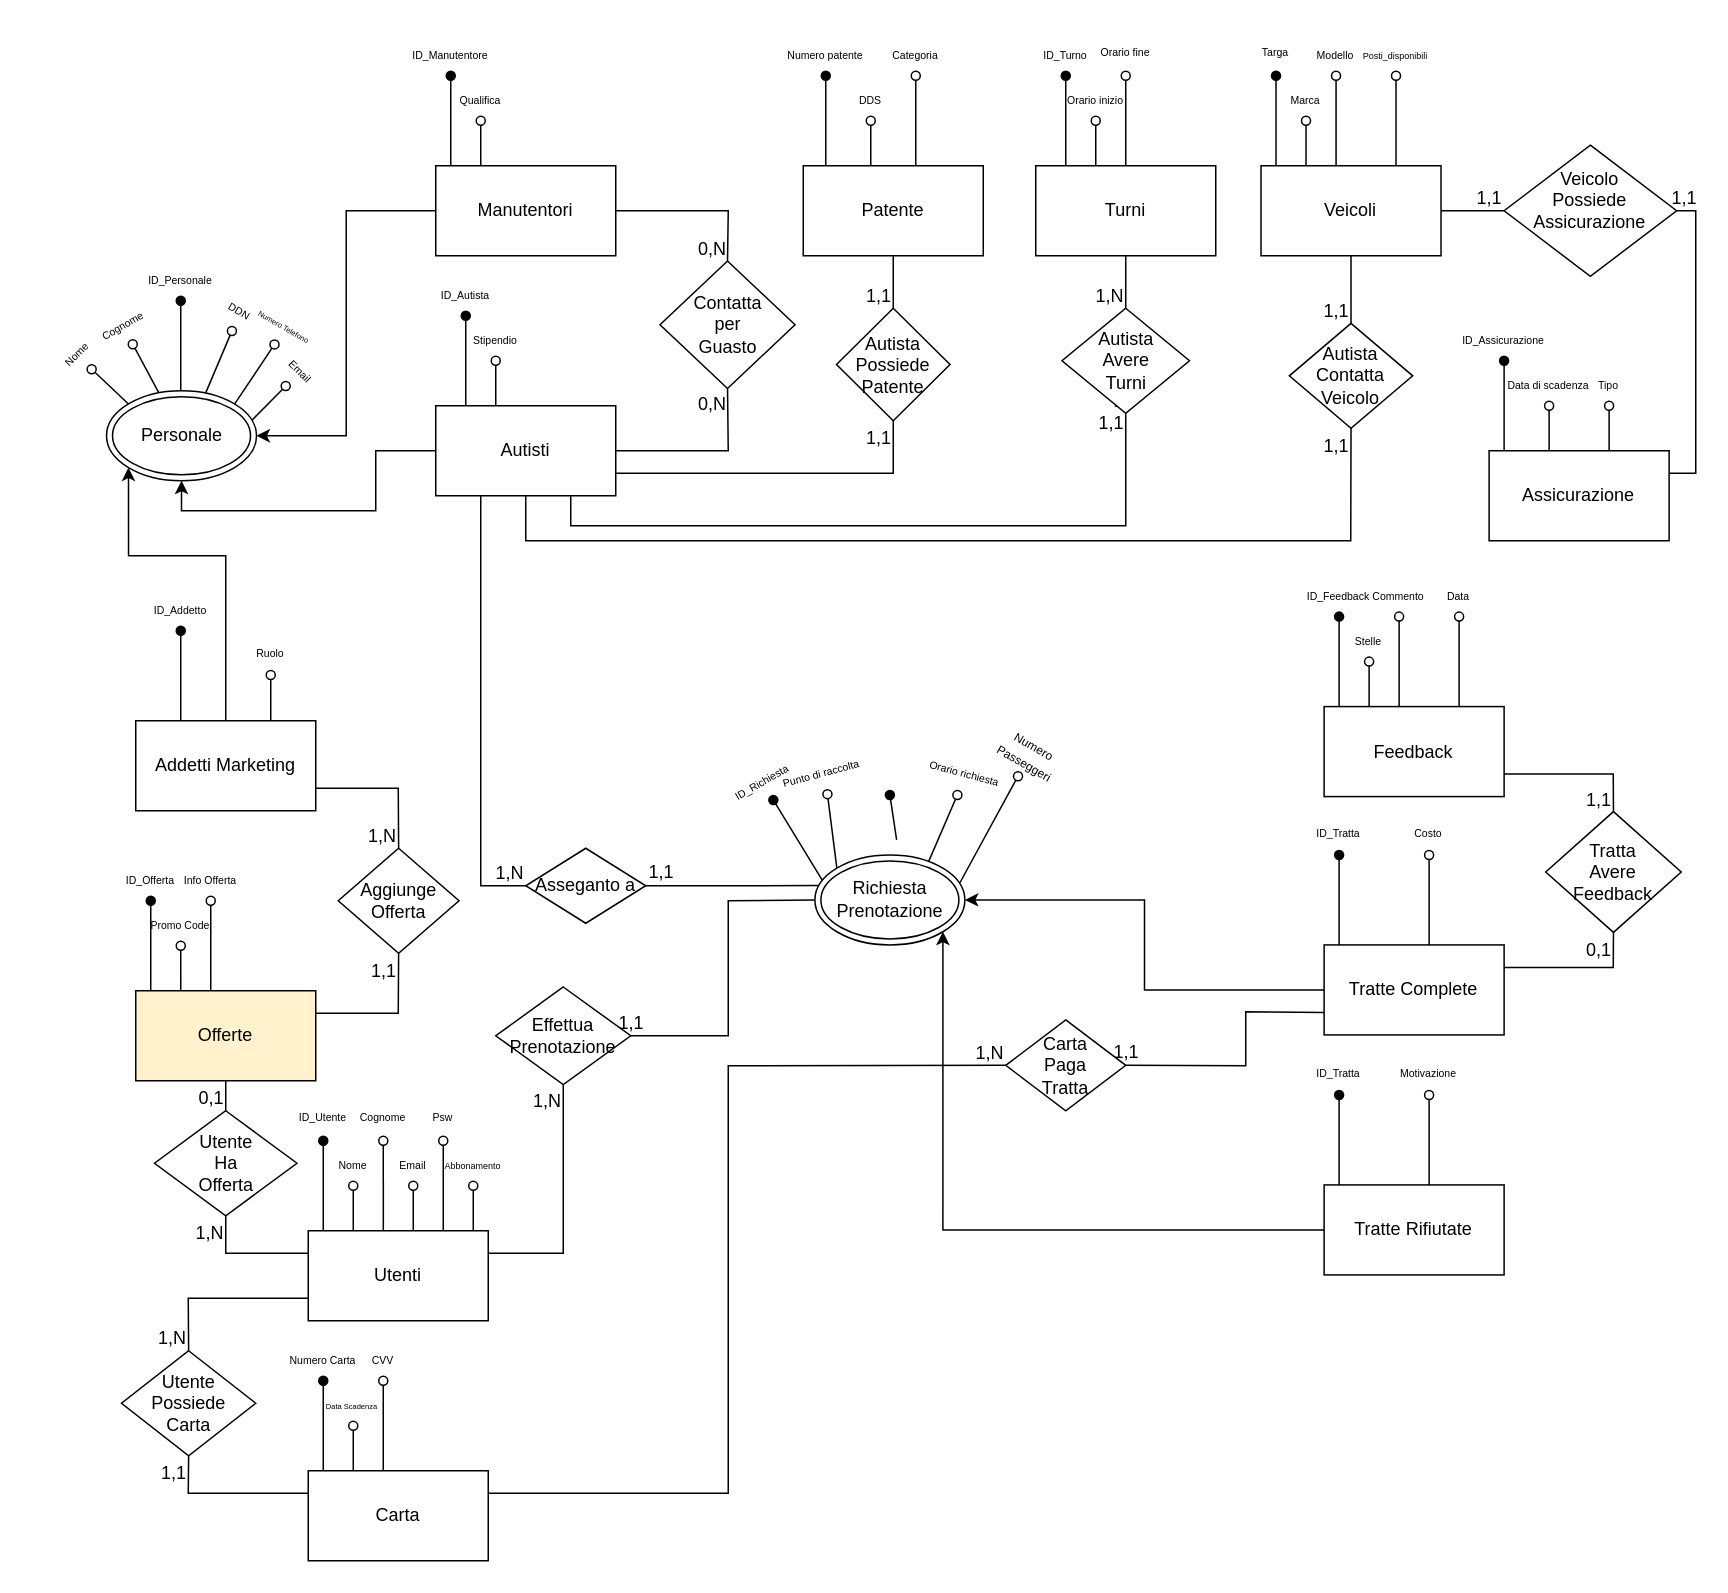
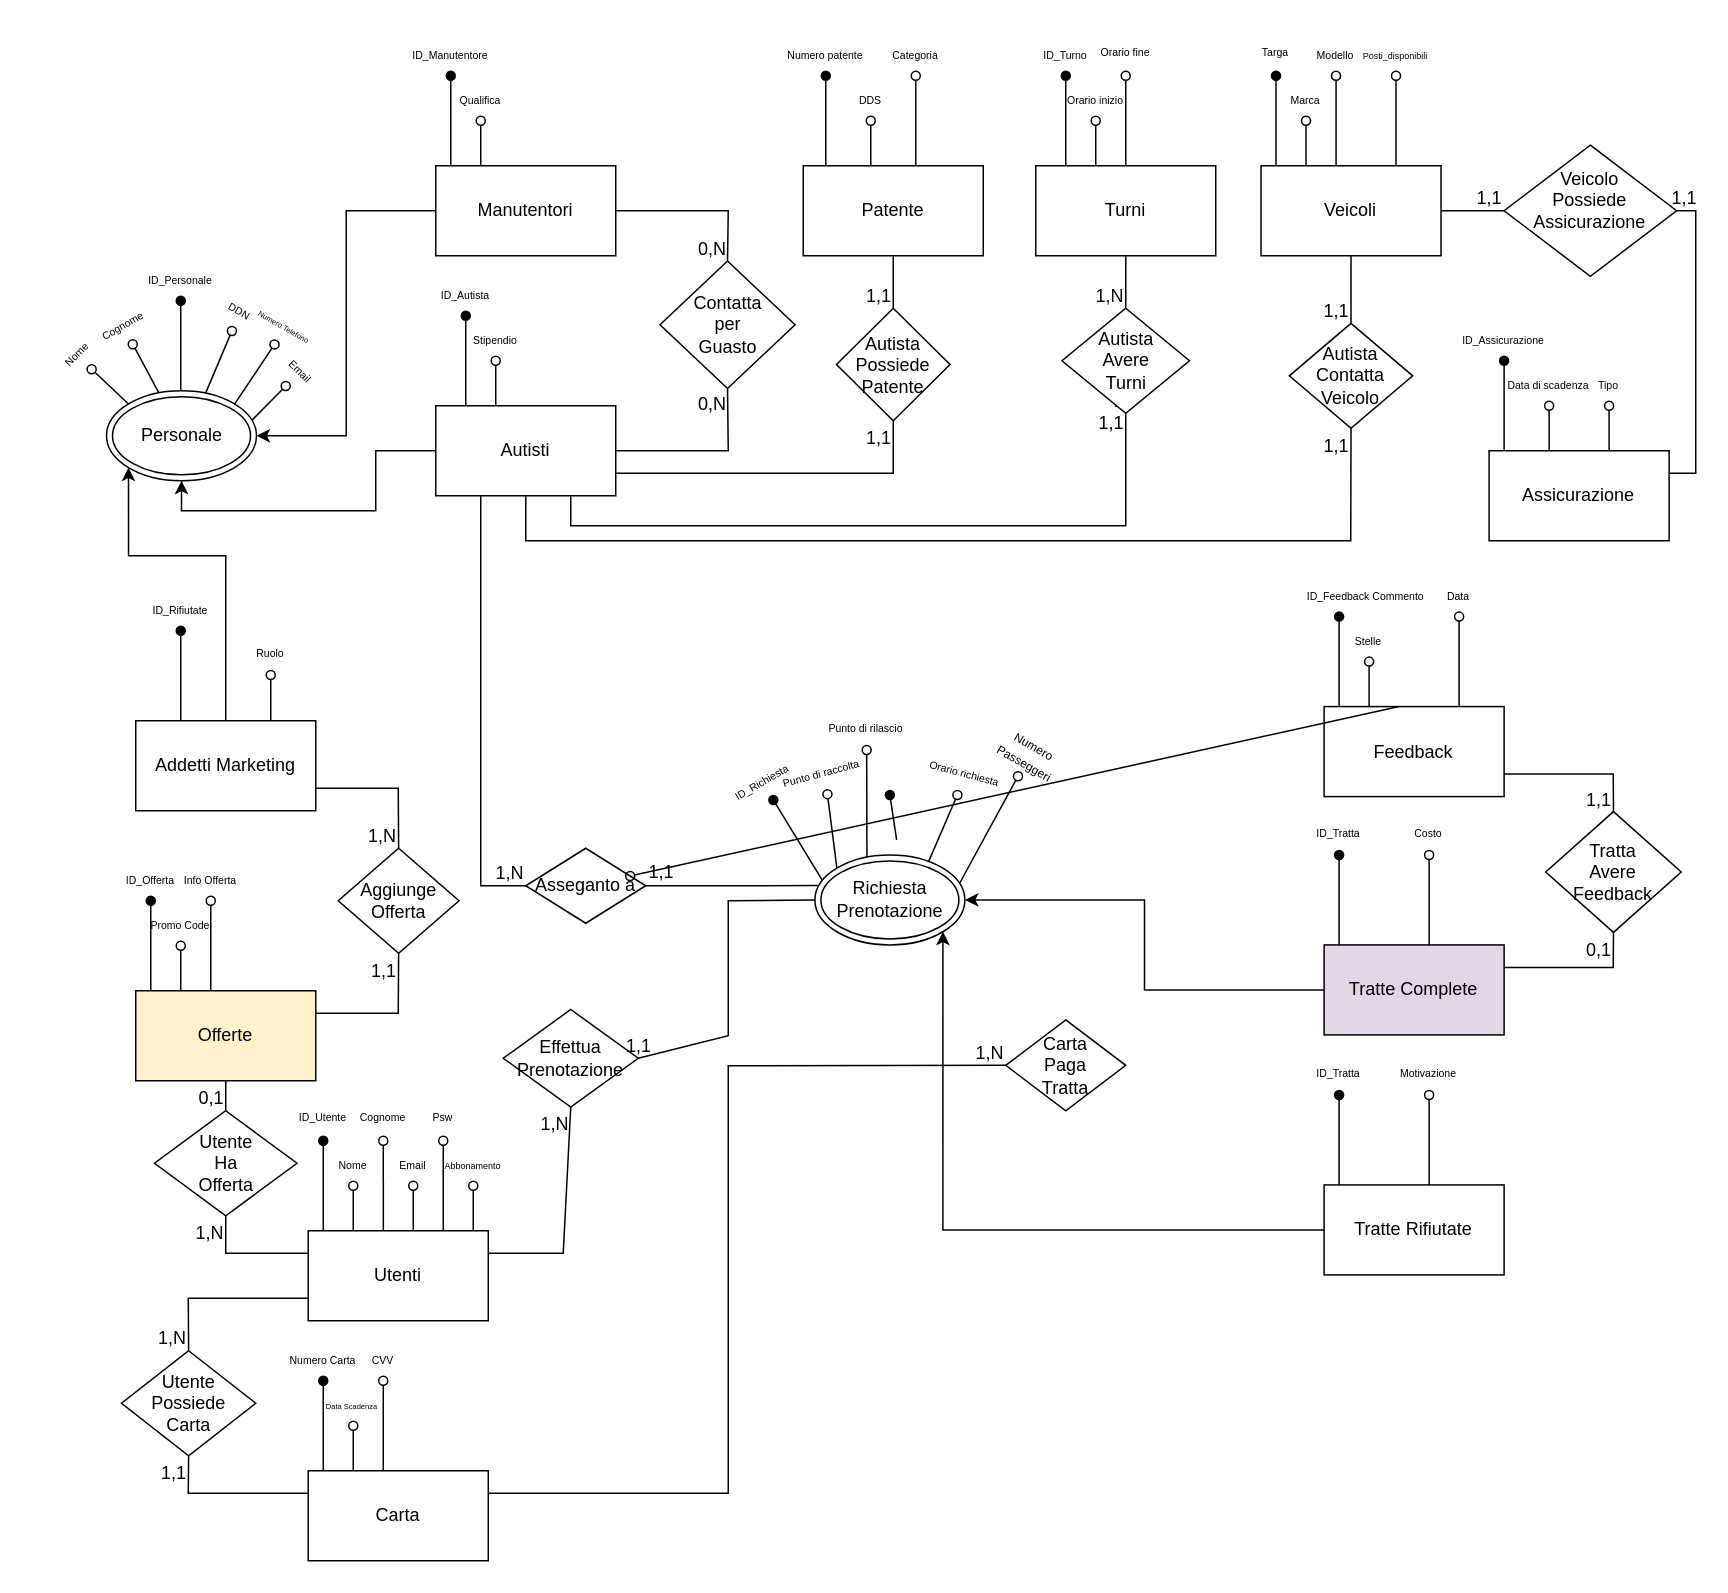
(181, 608) -> (181, 608)
(1399, 664) -> (1017, 791)
none -> (867, 727)
none -> (867, 806)
(1414, 990) -> (1414, 990)
(563, 1036) -> (571, 1058)
(1246, 1060) -> none
